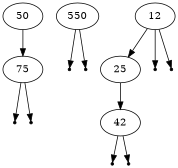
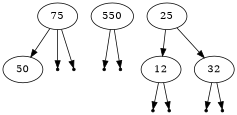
(23, 39) -> (42, 40)
(140, 40) -> (164, 39)
(120, 123) -> (214, 69)
